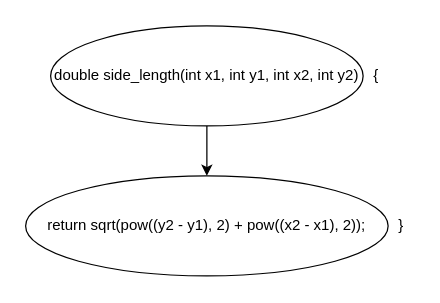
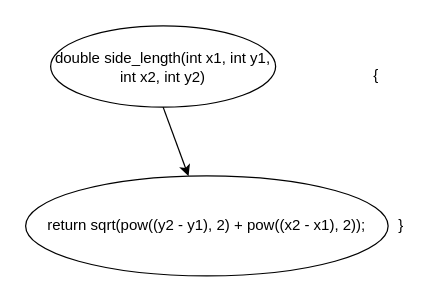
(207, 76) -> (163, 66)
